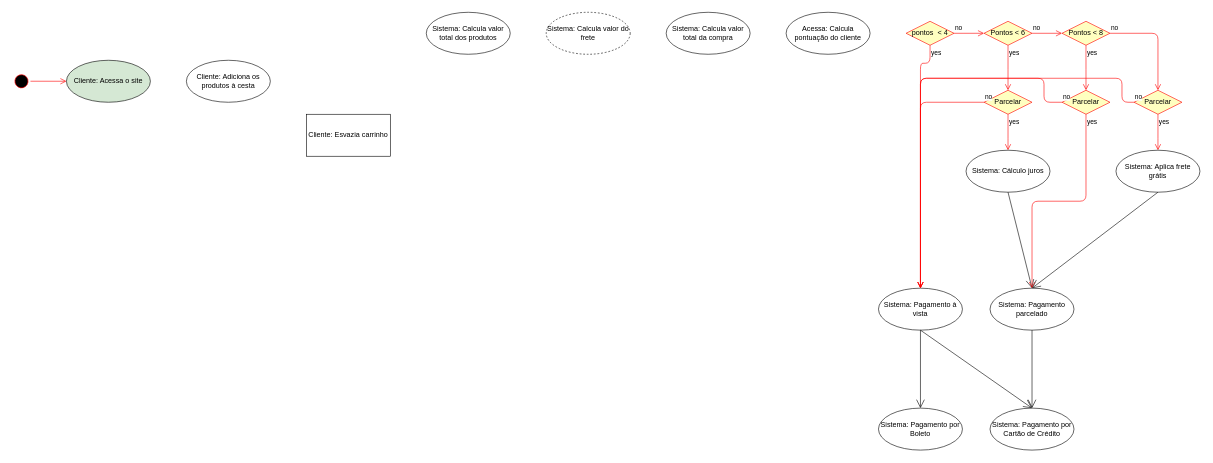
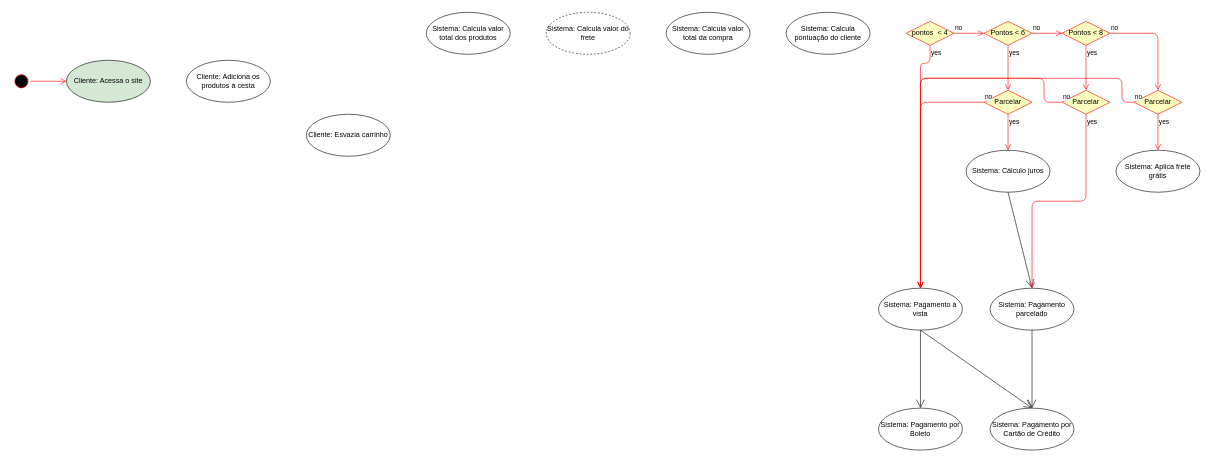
(828, 33) -> (828, 33)
(348, 135) -> (348, 135)
(1096, 240) -> none
